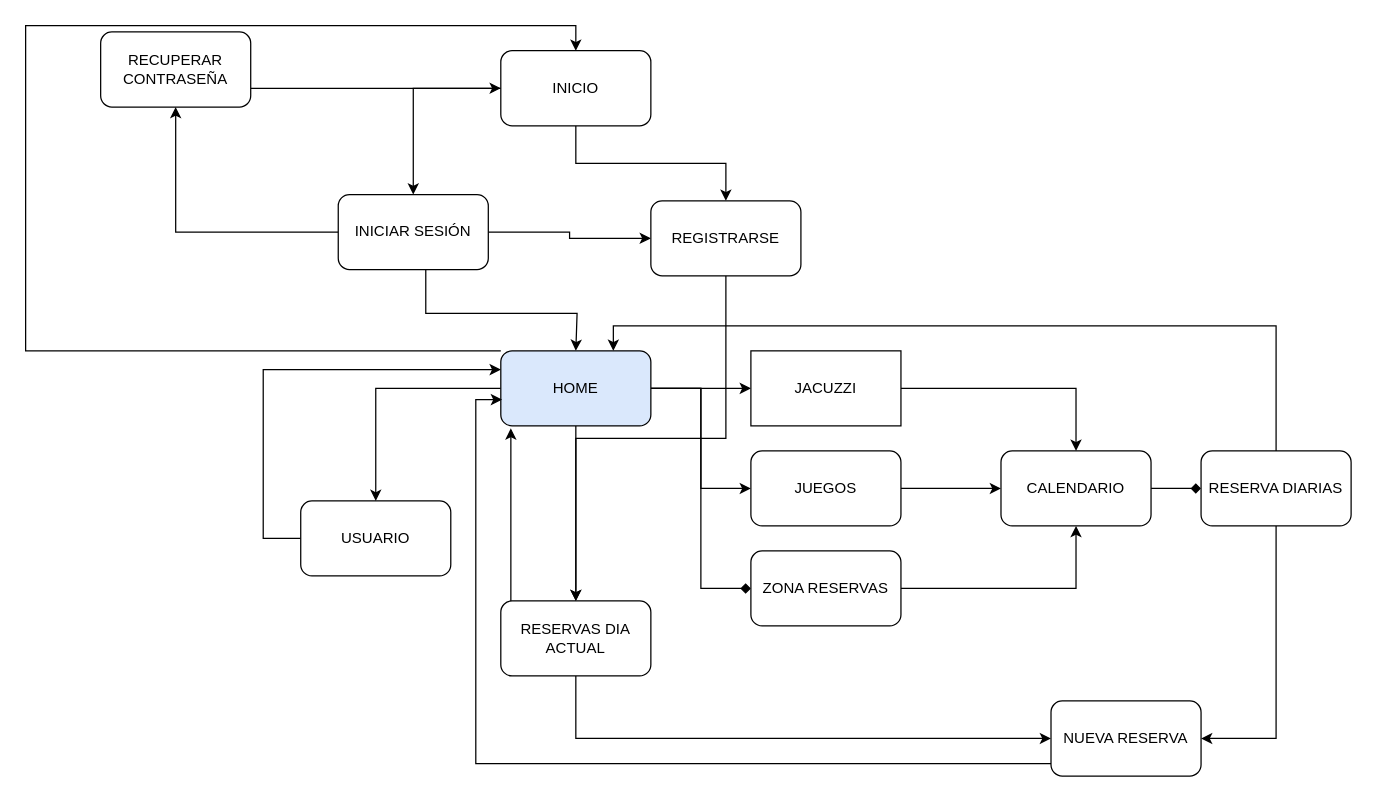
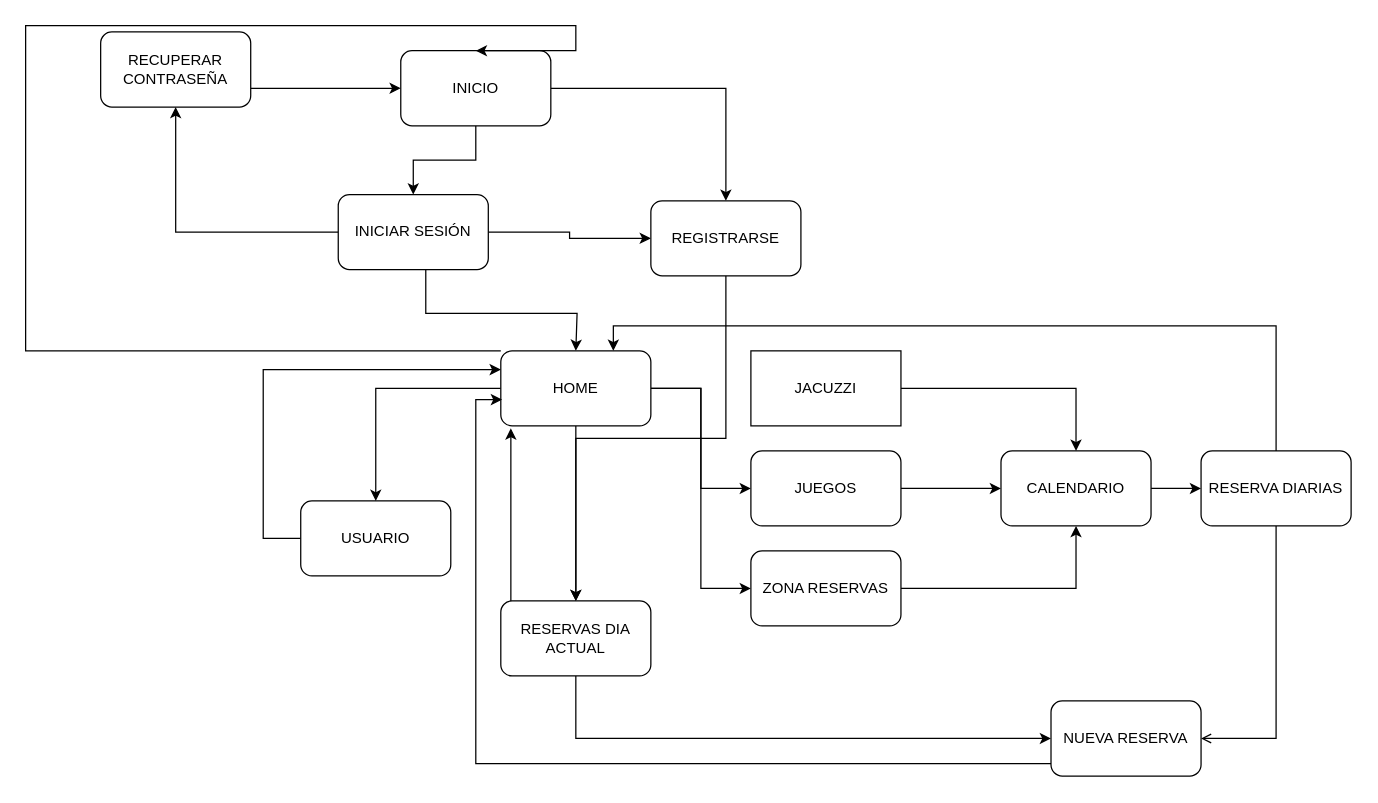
(576, 88) -> (476, 88)
(576, 388) -> (576, 388)
(723, 388) -> none
(1190, 488) -> (1191, 488)
(740, 588) -> (741, 588)
(1211, 738) -> (1208, 738)
